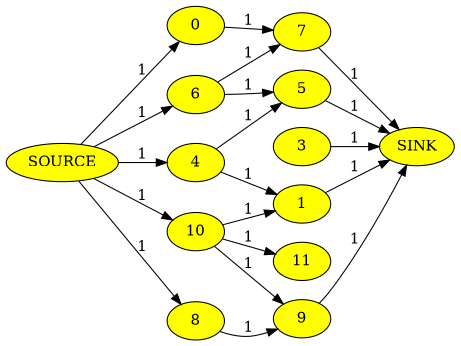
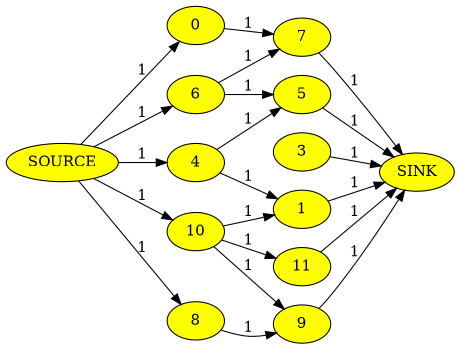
none -> (354, 224)
